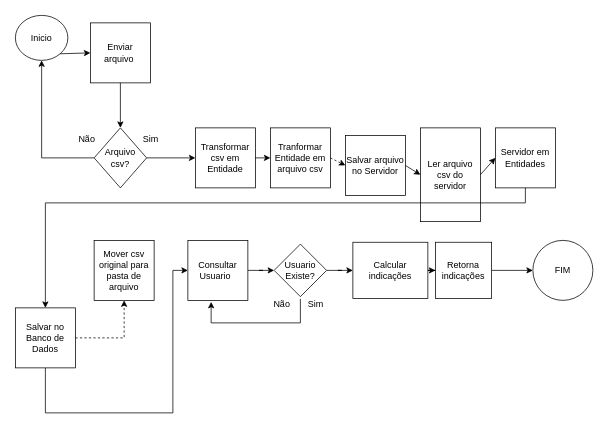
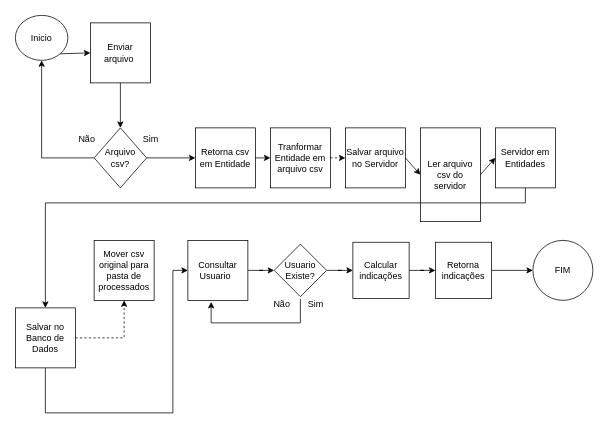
(225, 158) -> (225, 158)
(375, 165) -> (375, 158)
(124, 270) -> (124, 270)
(390, 270) -> (381, 270)
